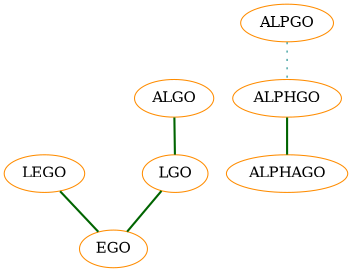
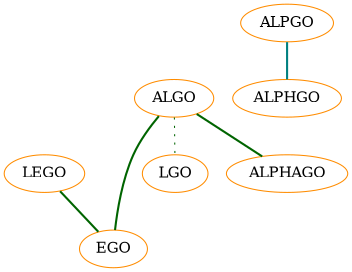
(287, 61) -> (287, 61)
(175, 136) -> (175, 136)
(287, 136) -> (229, 135)
(144, 211) -> (128, 169)
